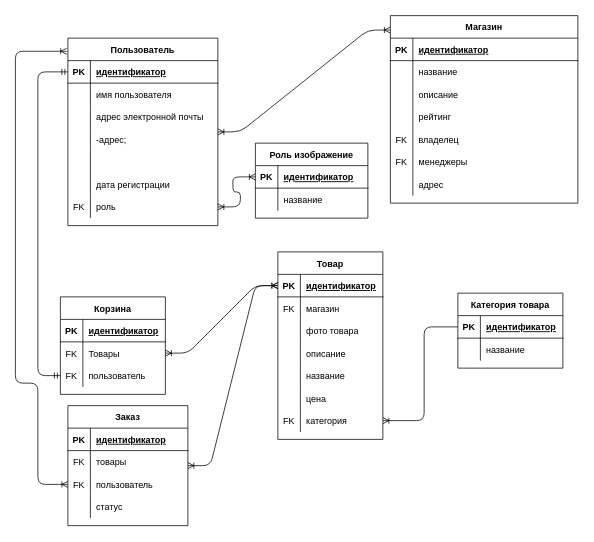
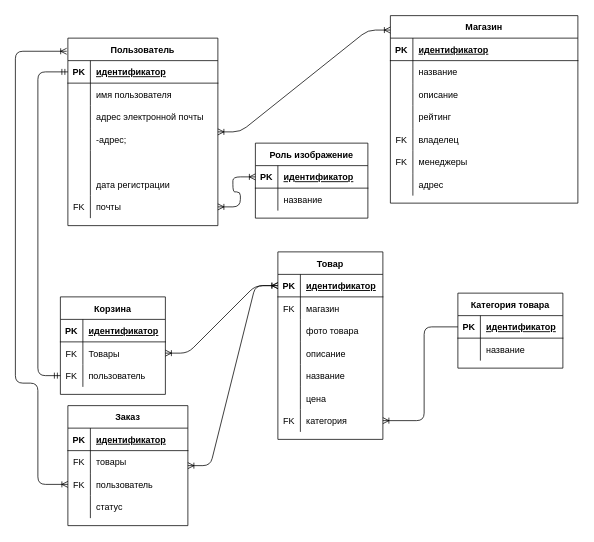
(106, 207) -> (109, 207)
